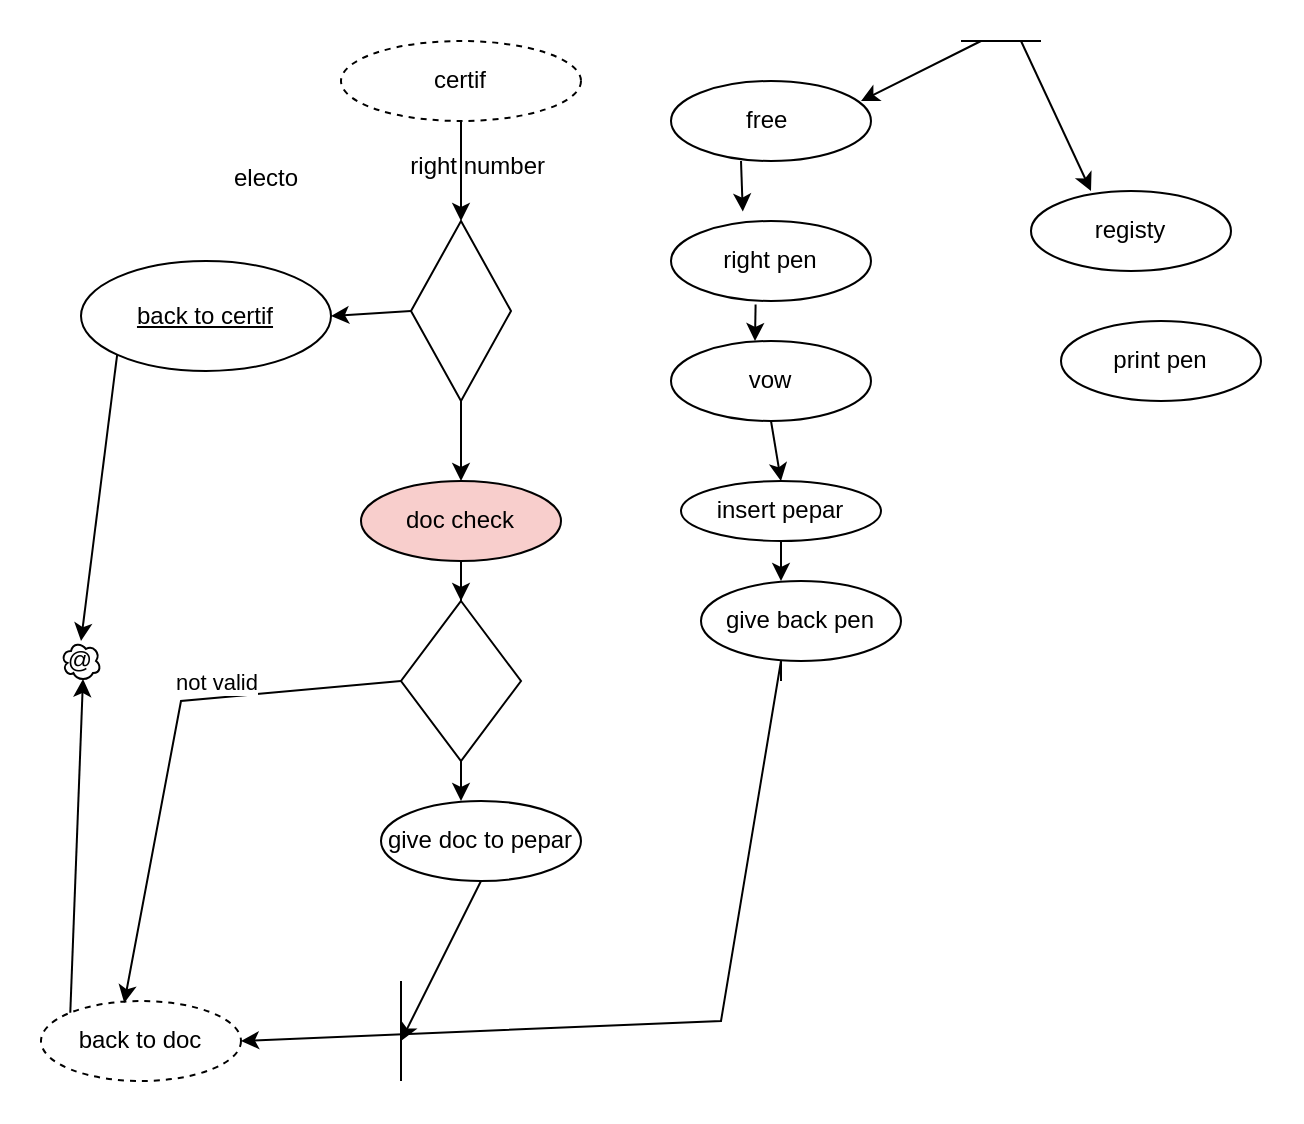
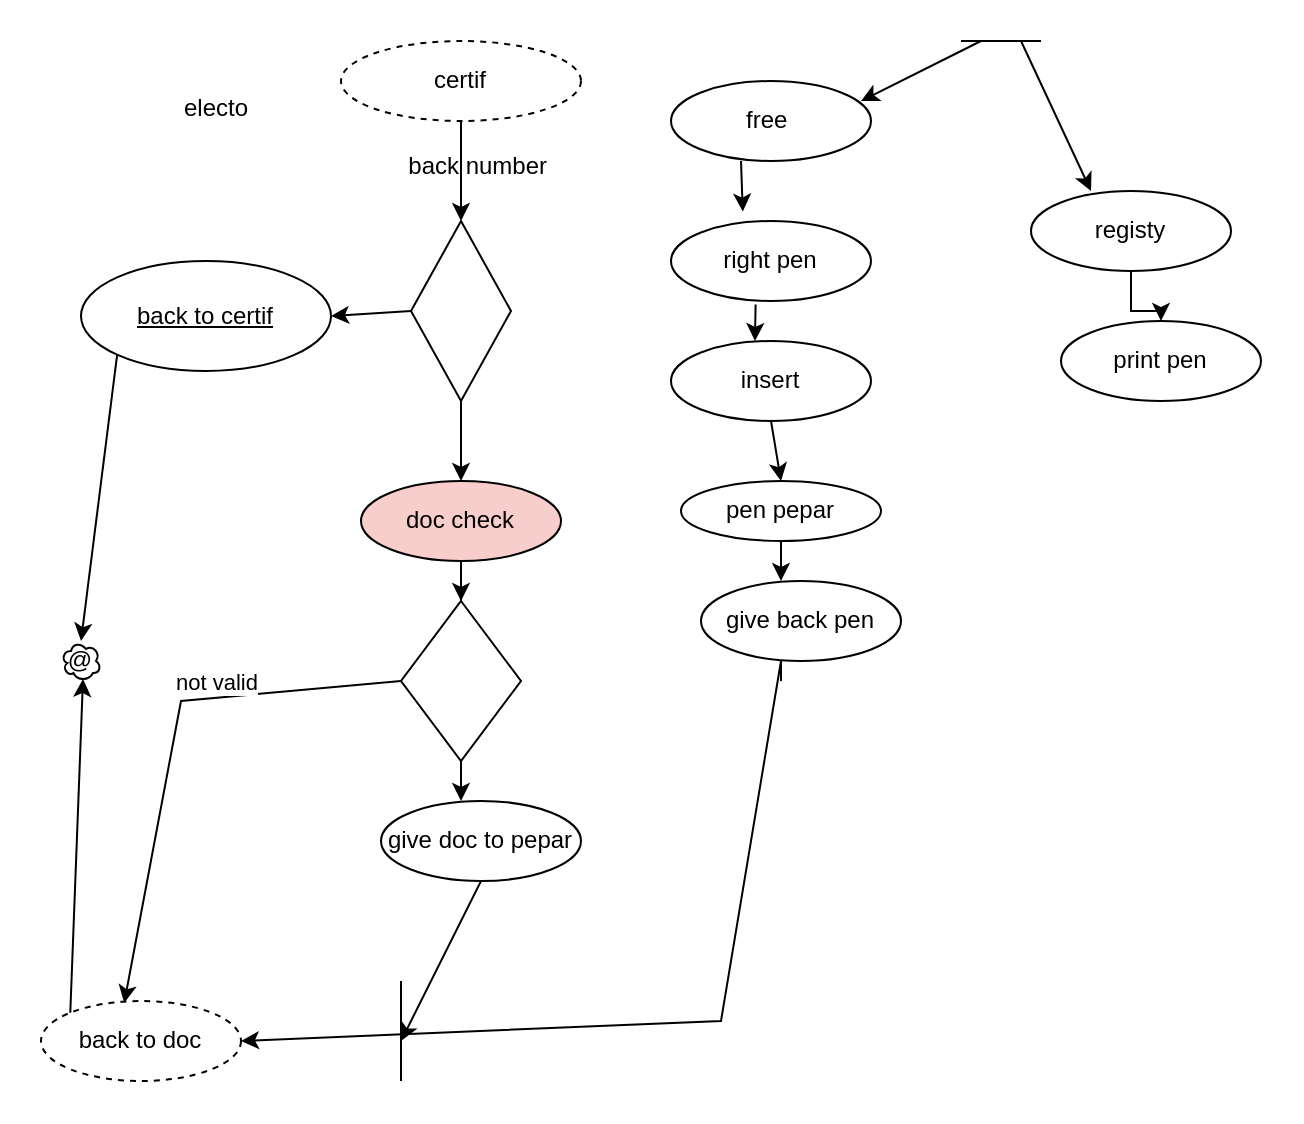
(482, 167) -> (482, 167)
(301, 191) -> (251, 121)
none -> (1131, 307)
(771, 381) -> (771, 381)
(781, 511) -> (781, 511)
